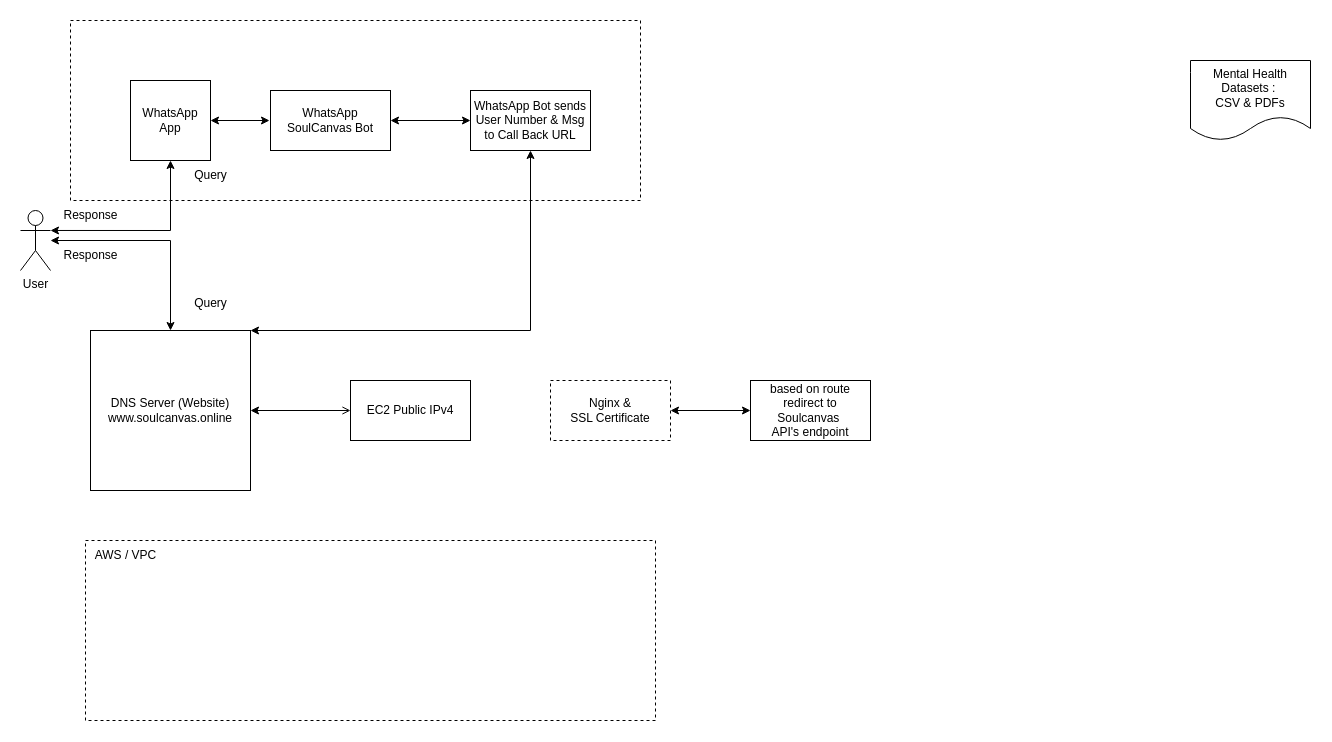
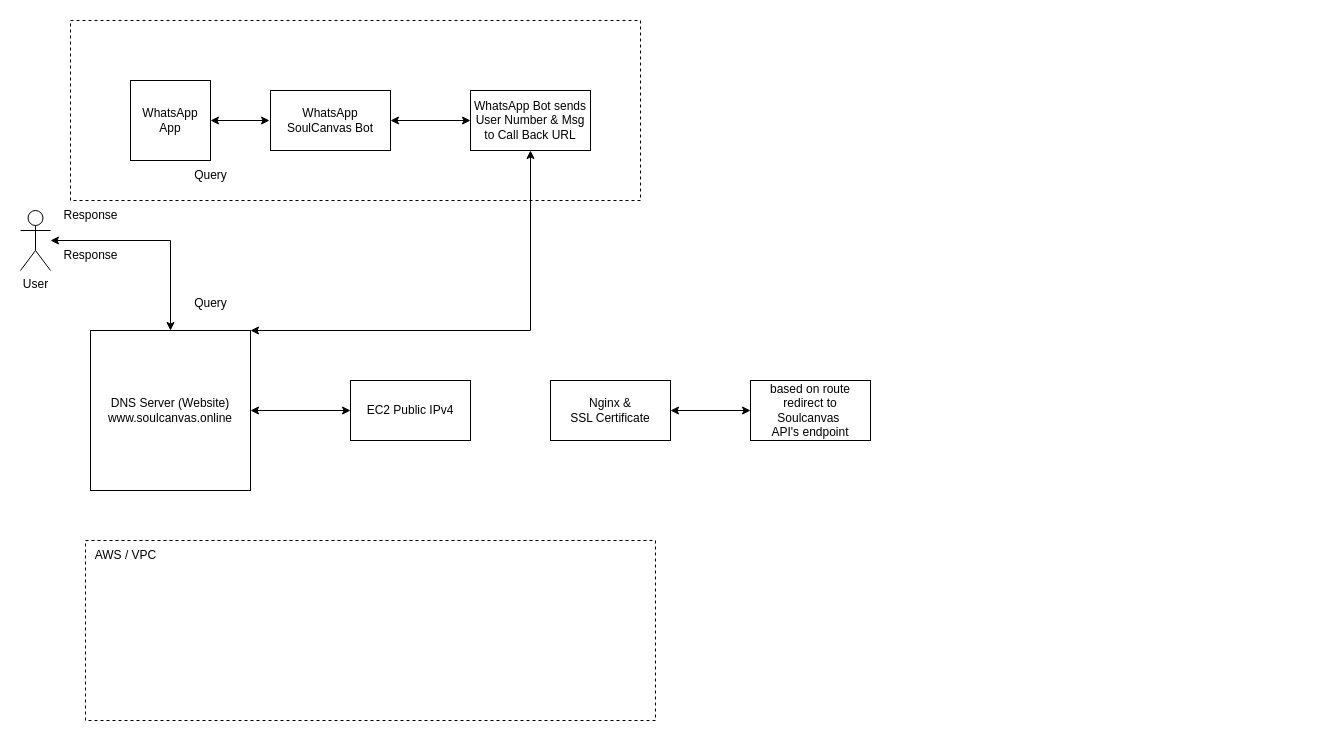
(1251, 101) -> none
(145, 230) -> none
(344, 411) -> (342, 411)
(611, 411) -> (611, 411)
